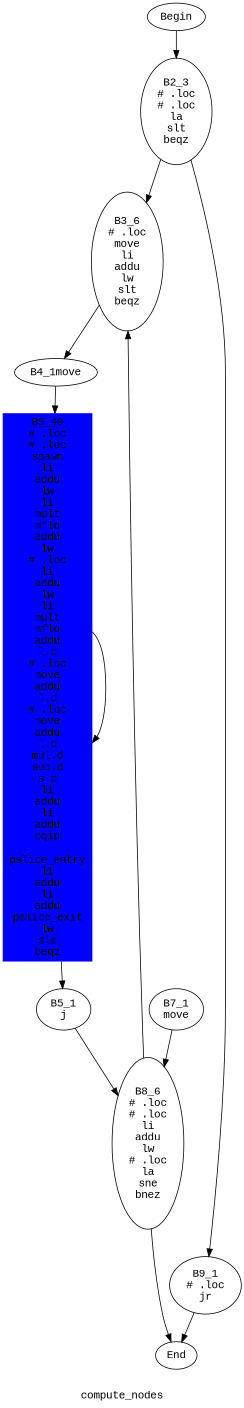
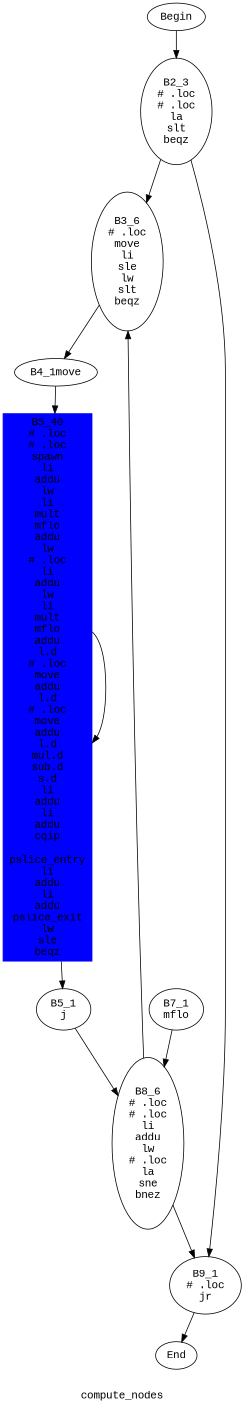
(127, 262) -> (127, 262)
(176, 1009) -> (176, 1009)
(157, 1282) -> (182, 1228)
